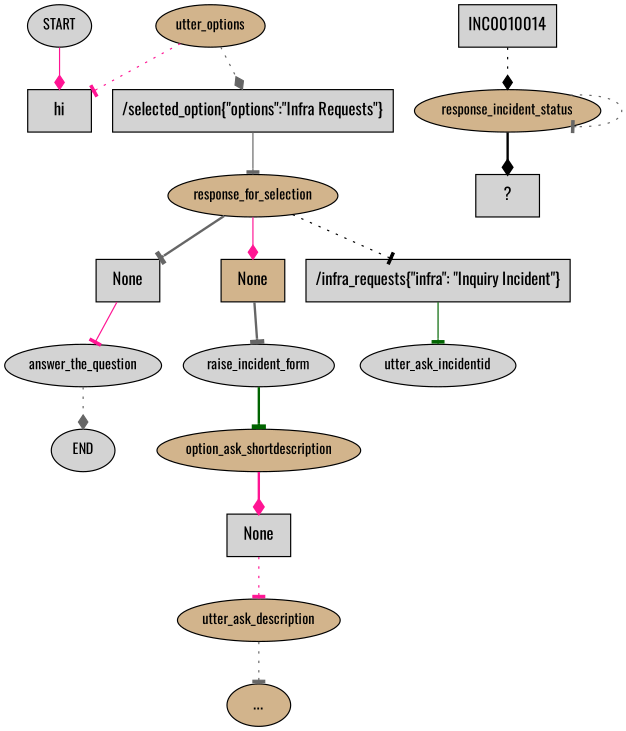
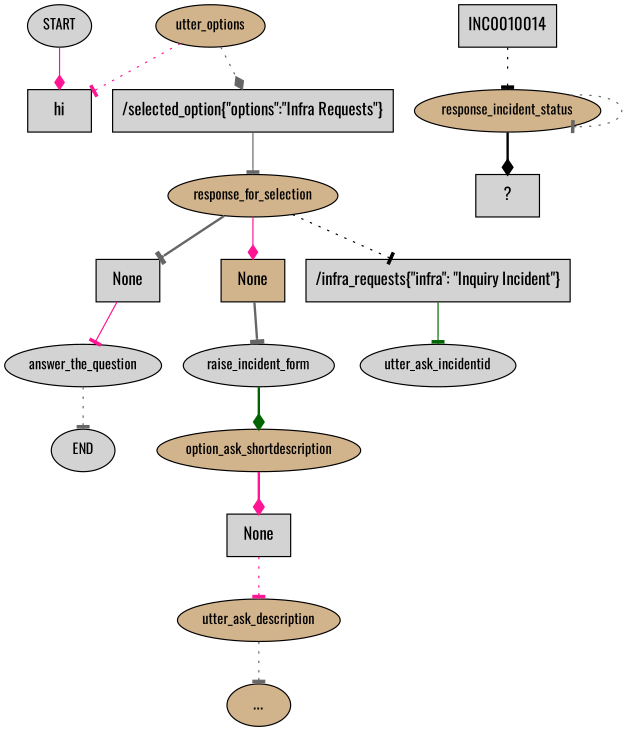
(508, 61) -> (508, 61)
(83, 405) -> (83, 405)
(259, 405) -> (259, 405)
